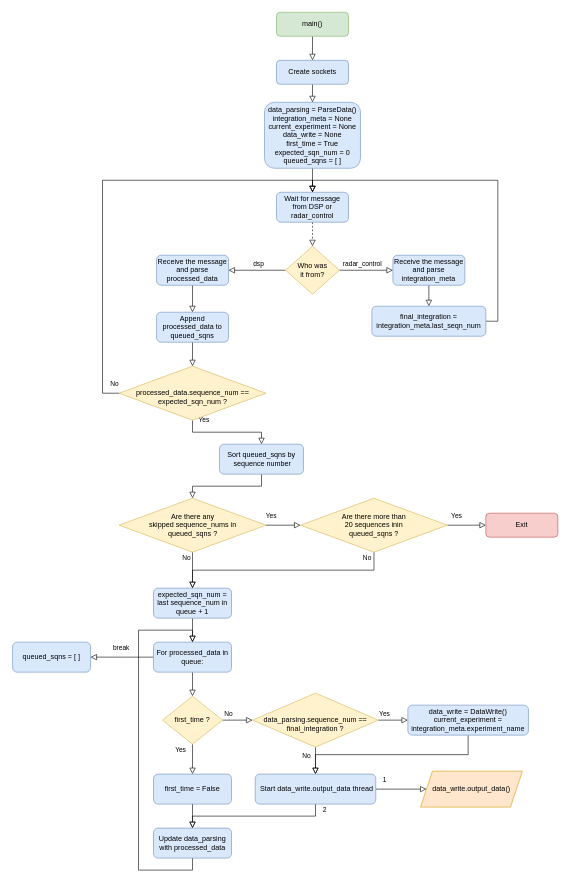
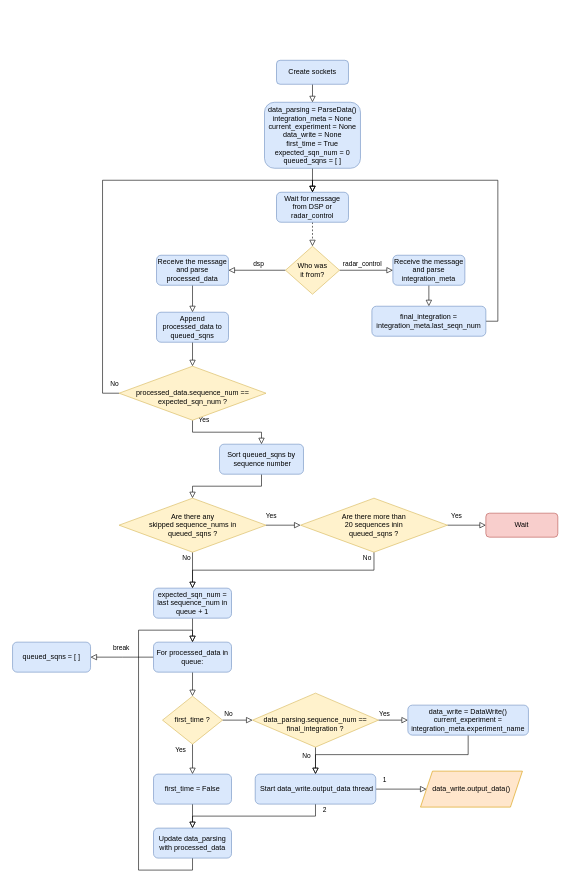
(312, 24) -> none
(312, 45) -> none
(522, 525) -> (522, 525)
